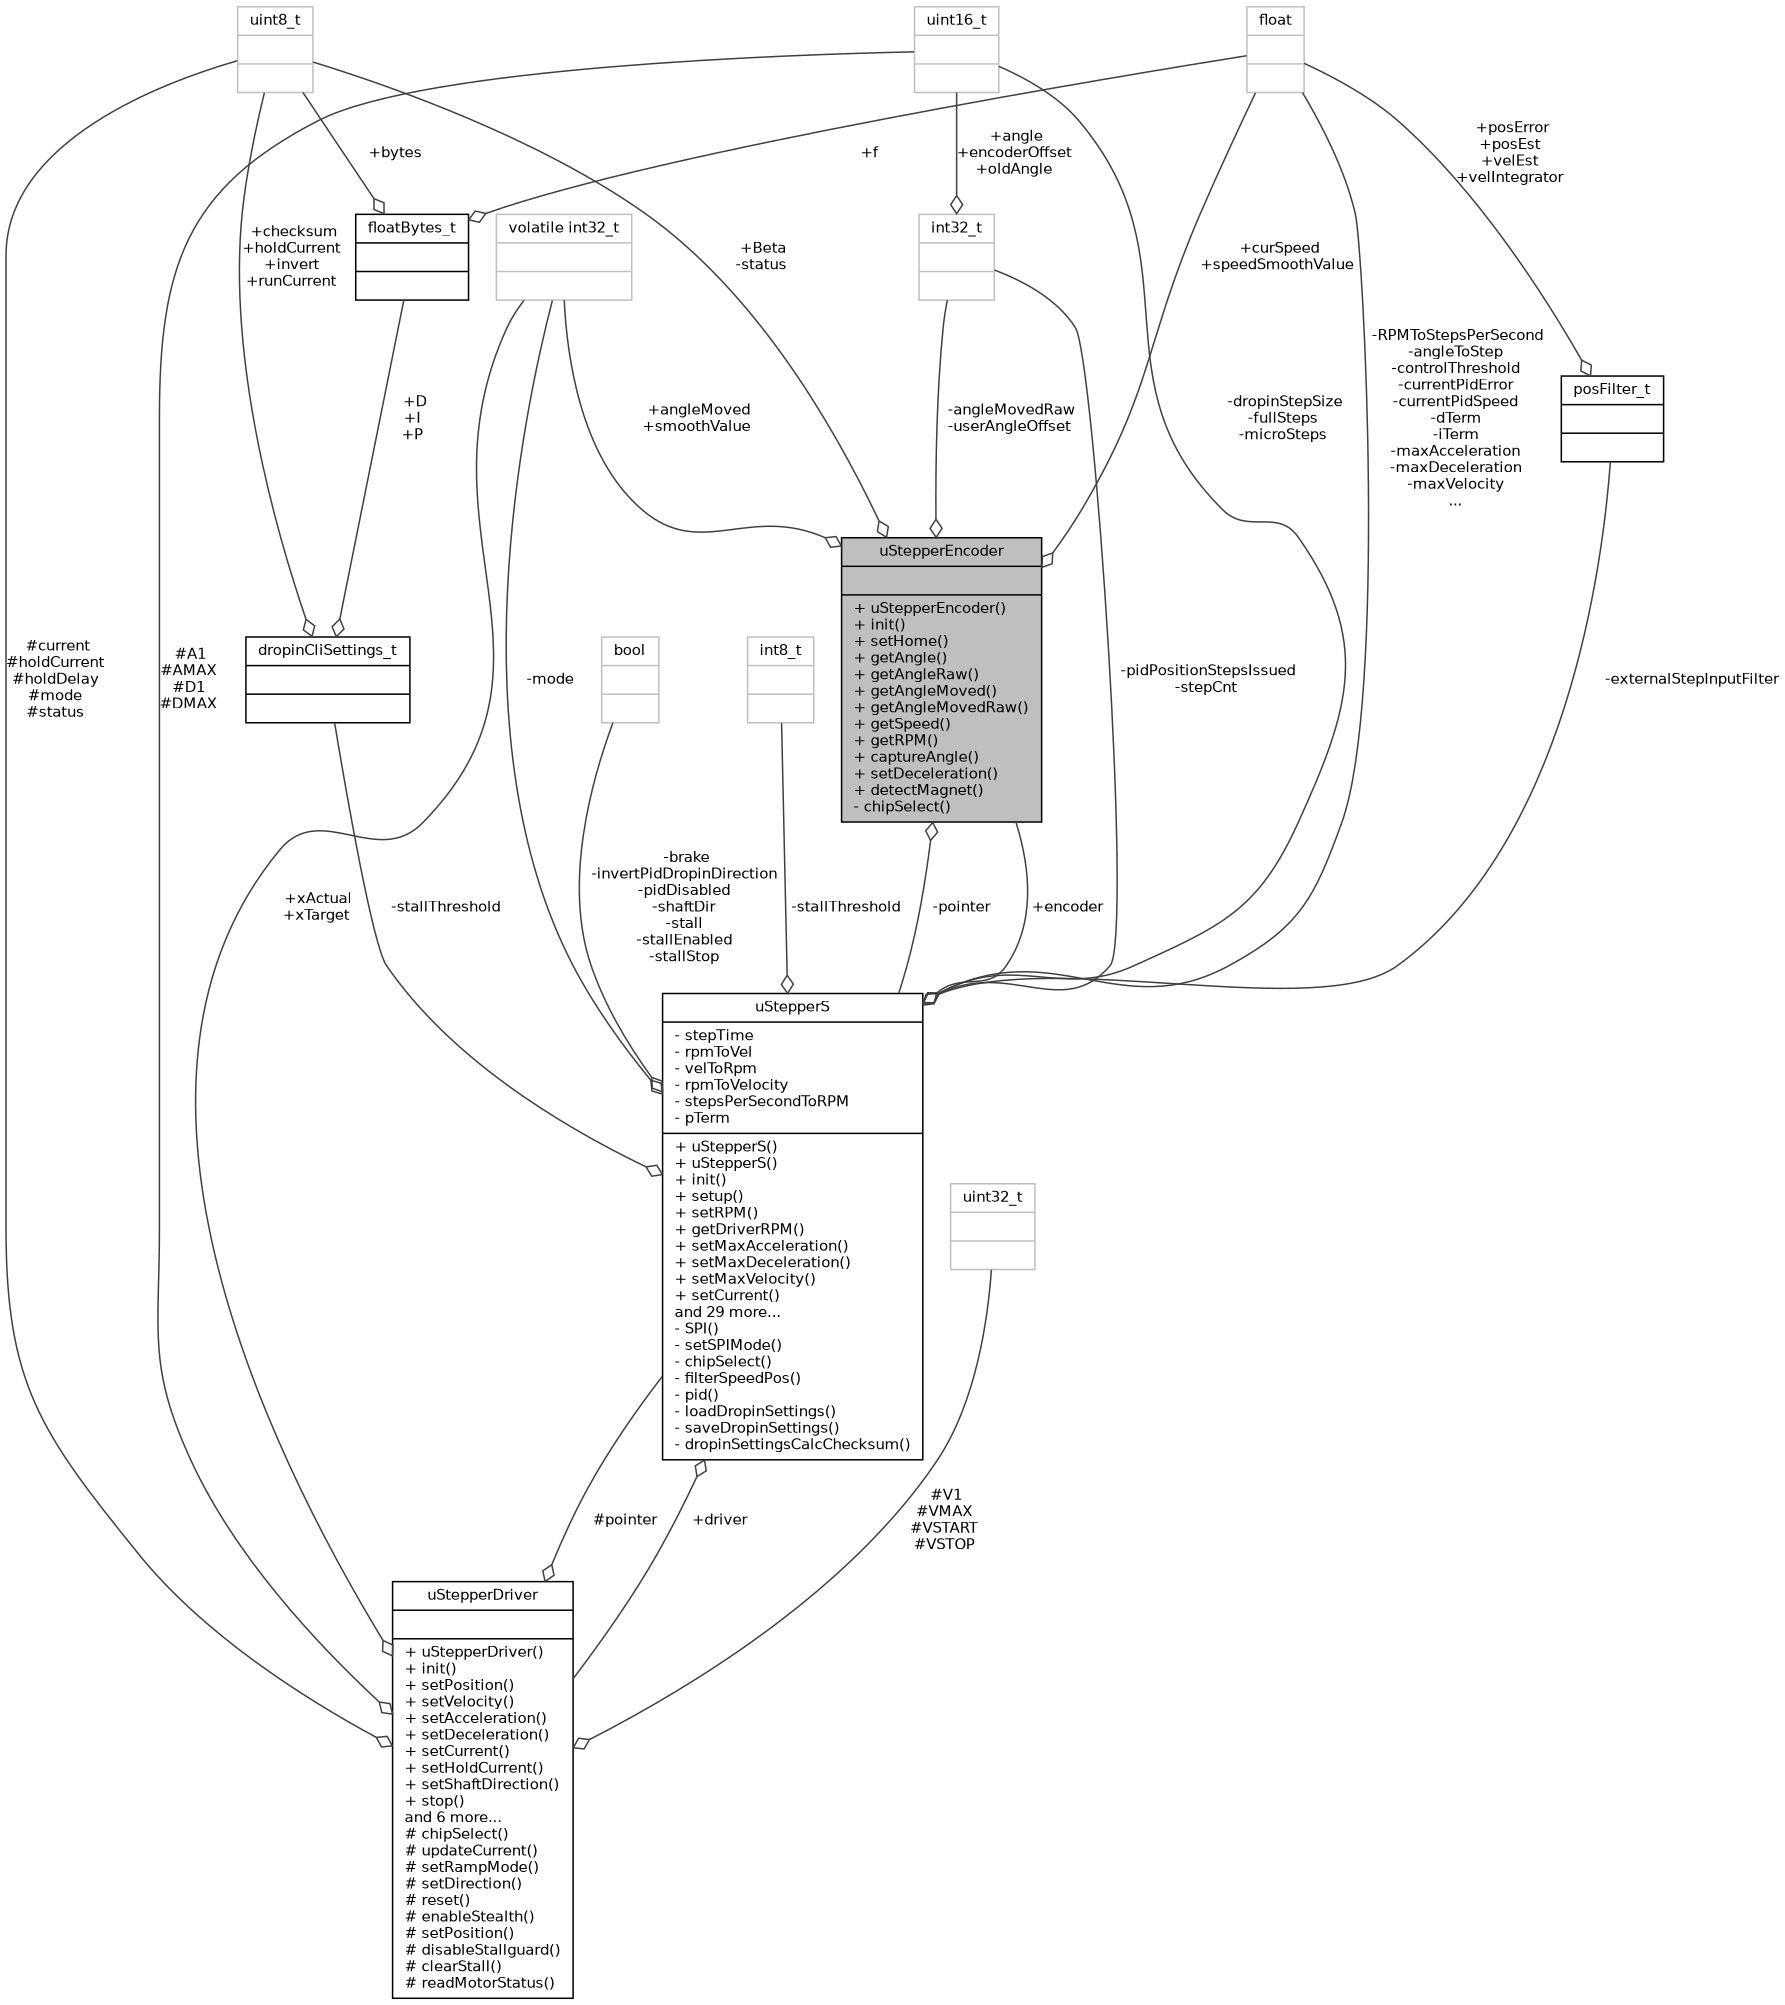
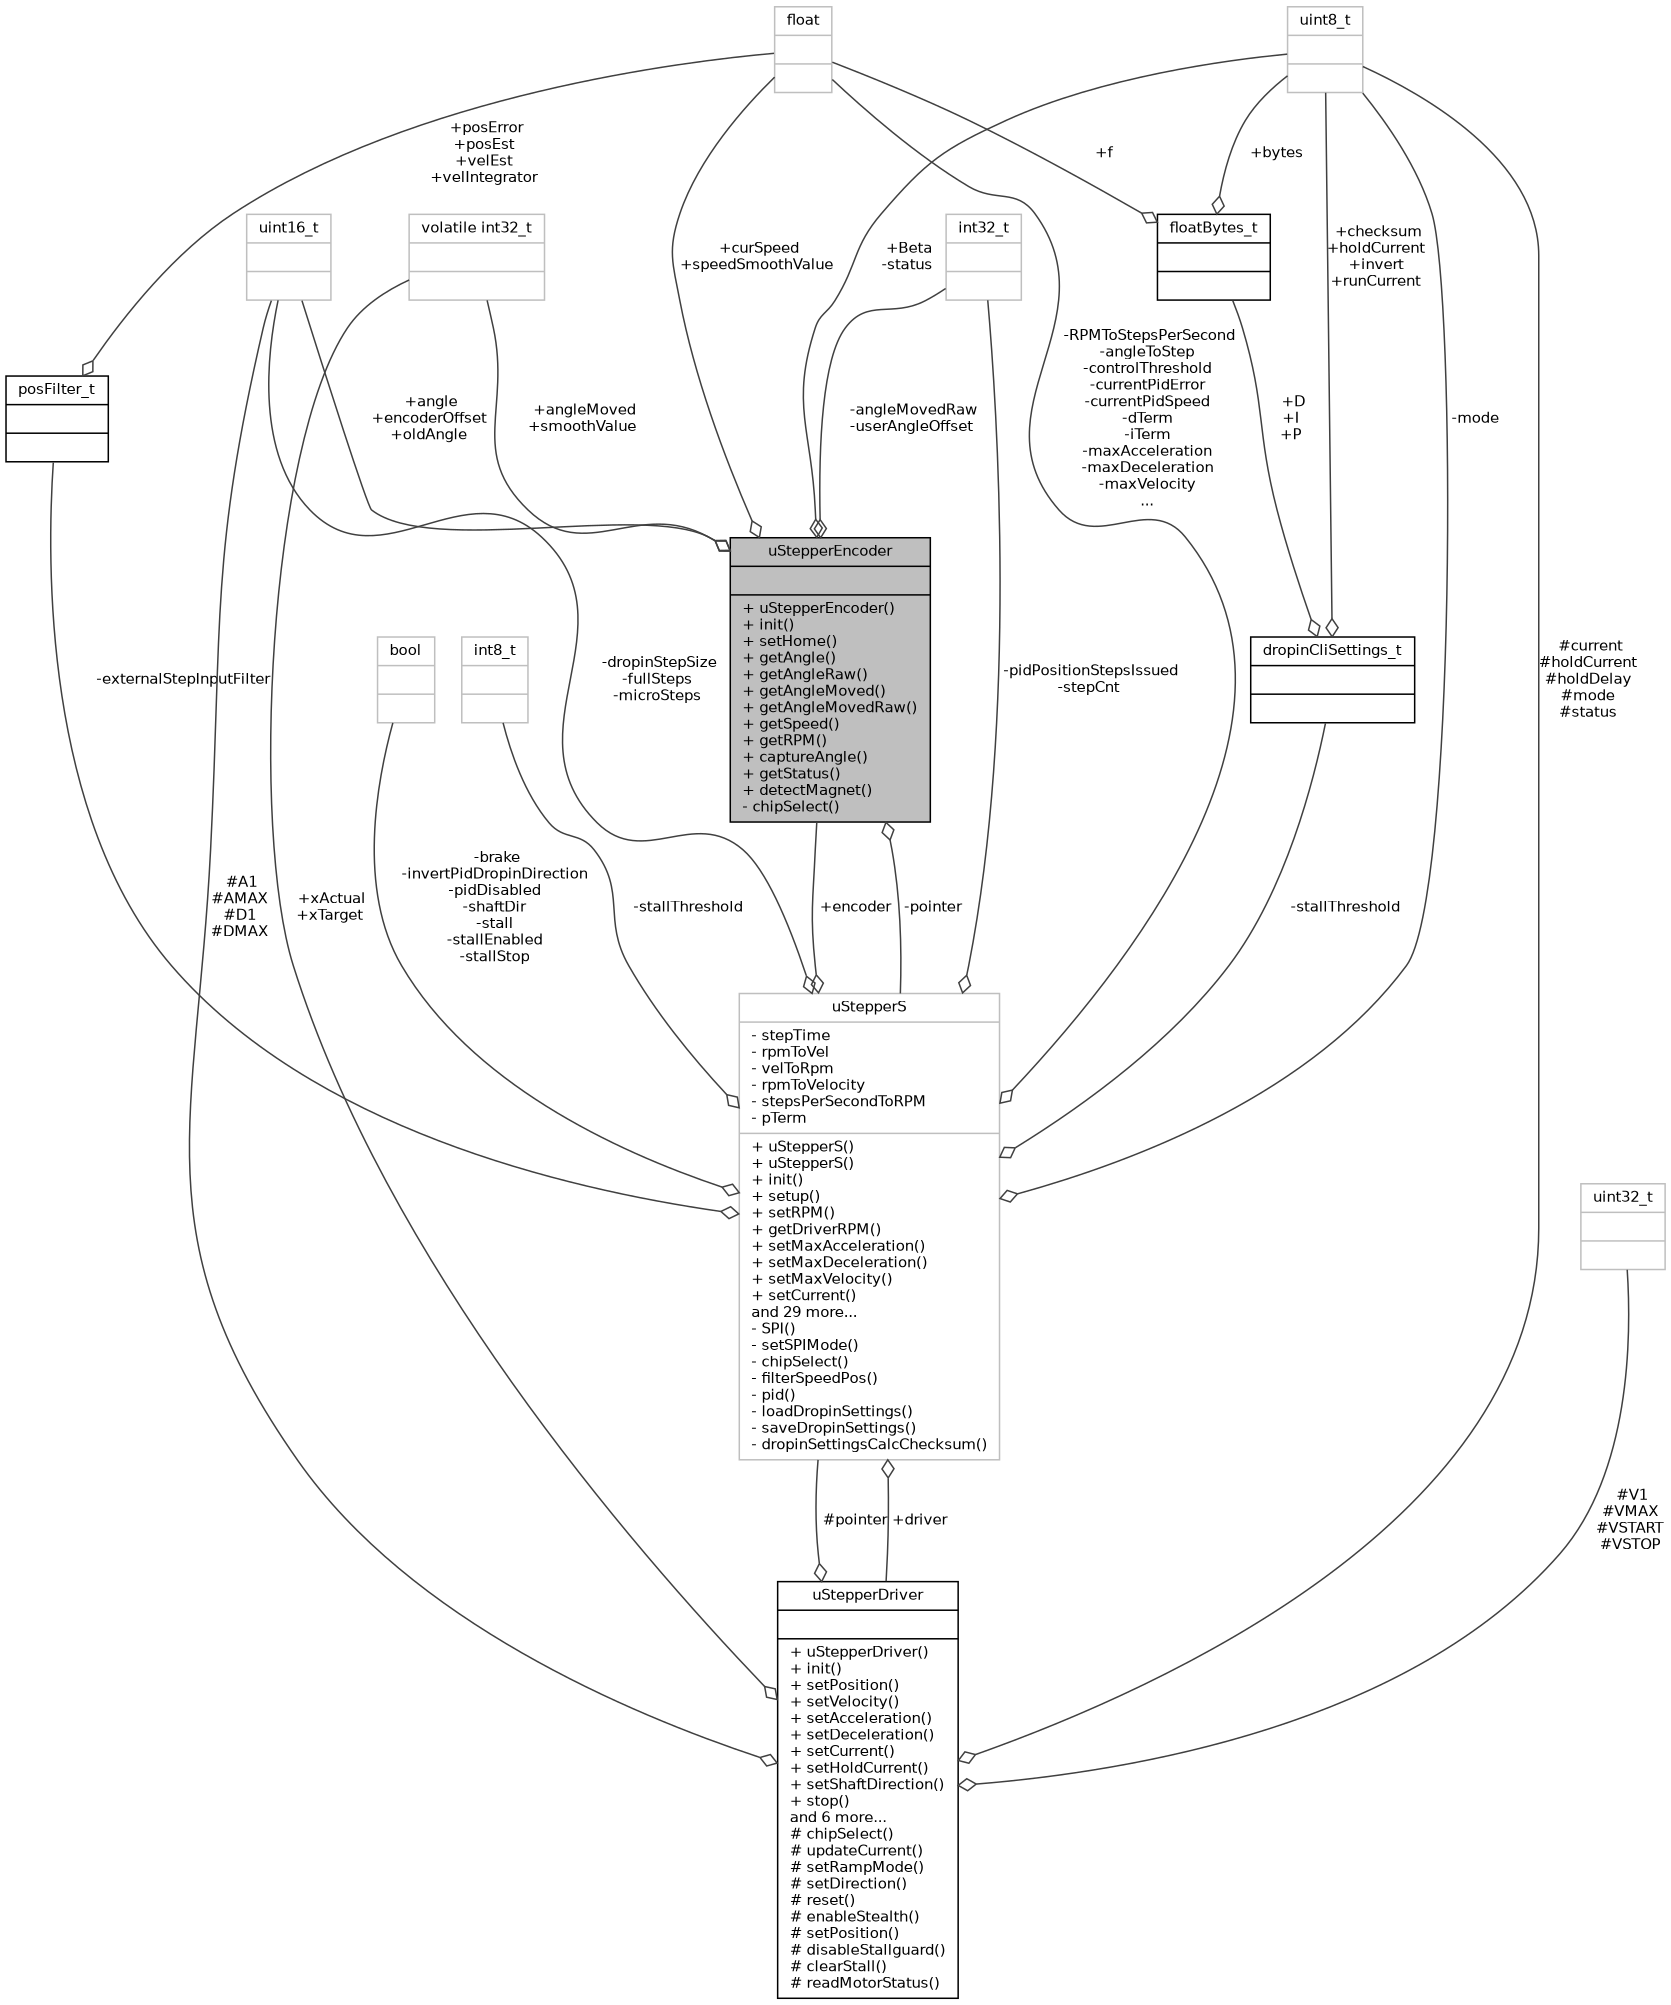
(957, 144) -> (447, 529)
(509, 705) -> (1441, 750)
(927, 774) -> (792, 774)
(793, 1227) -> (869, 1227)
